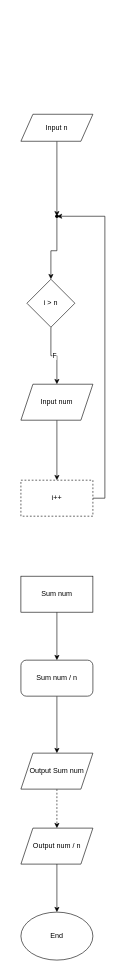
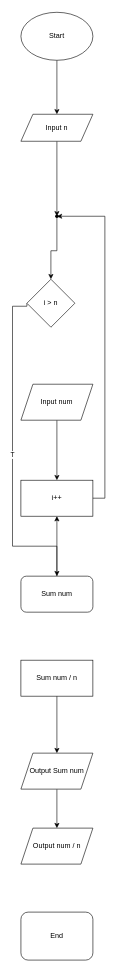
none -> (57, 36)
none -> (57, 108)
(52, 356) -> none
none -> (12, 418)
(57, 498) -> (57, 498)
(57, 594) -> (57, 594)
(57, 654) -> (57, 575)
(57, 678) -> (57, 678)
(57, 806) -> (57, 806)
(57, 906) -> none
(57, 936) -> (57, 936)
